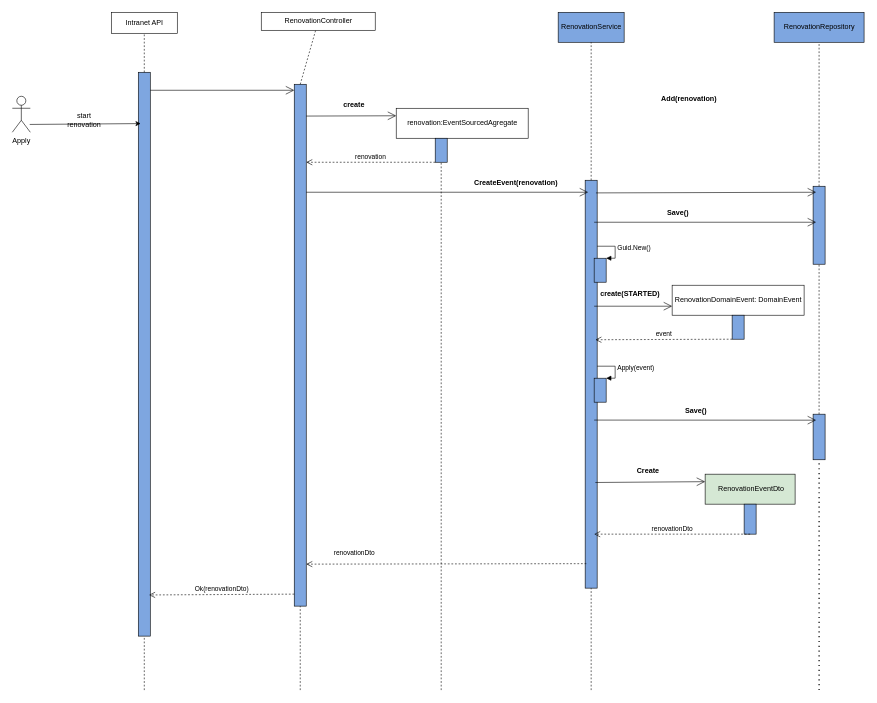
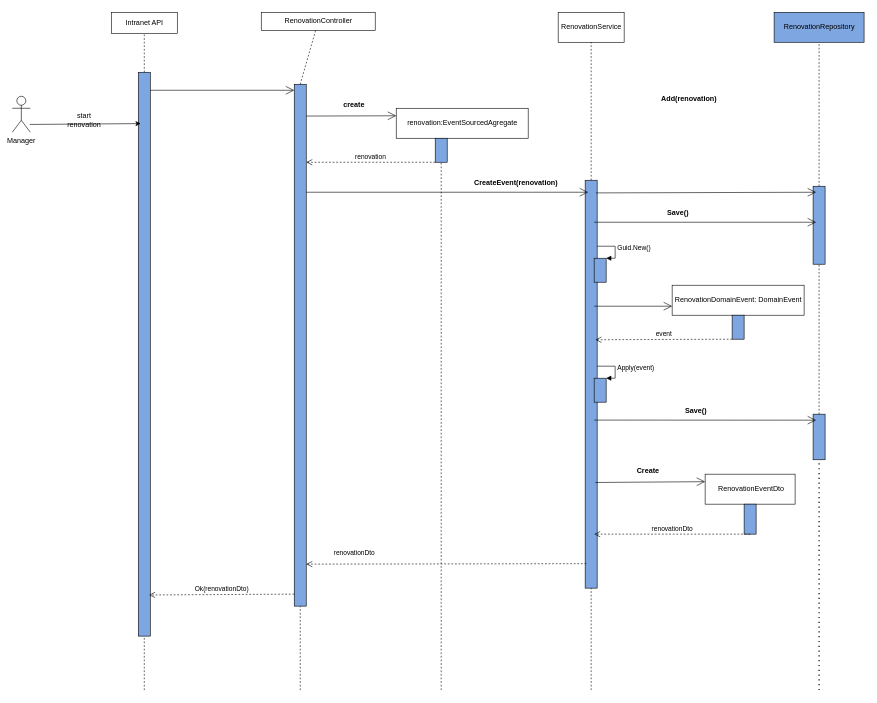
(591, 27) -> (591, 27)
(22, 141) -> (22, 141)
(630, 293) -> none
(750, 489) -> (750, 489)
